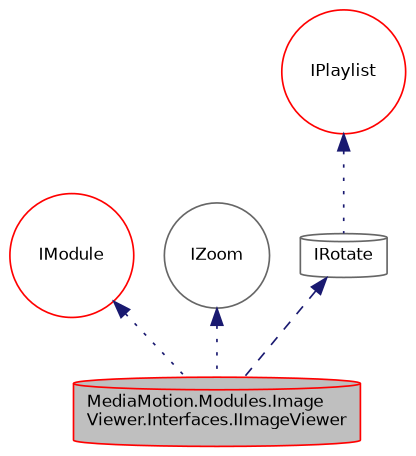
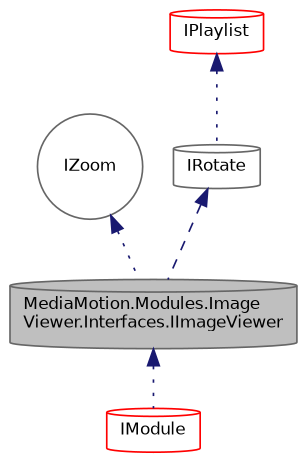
(344, 72) -> (217, 32)
(72, 256) -> (153, 430)
(156, 345) -> (153, 387)
(217, 412) -> (153, 314)
